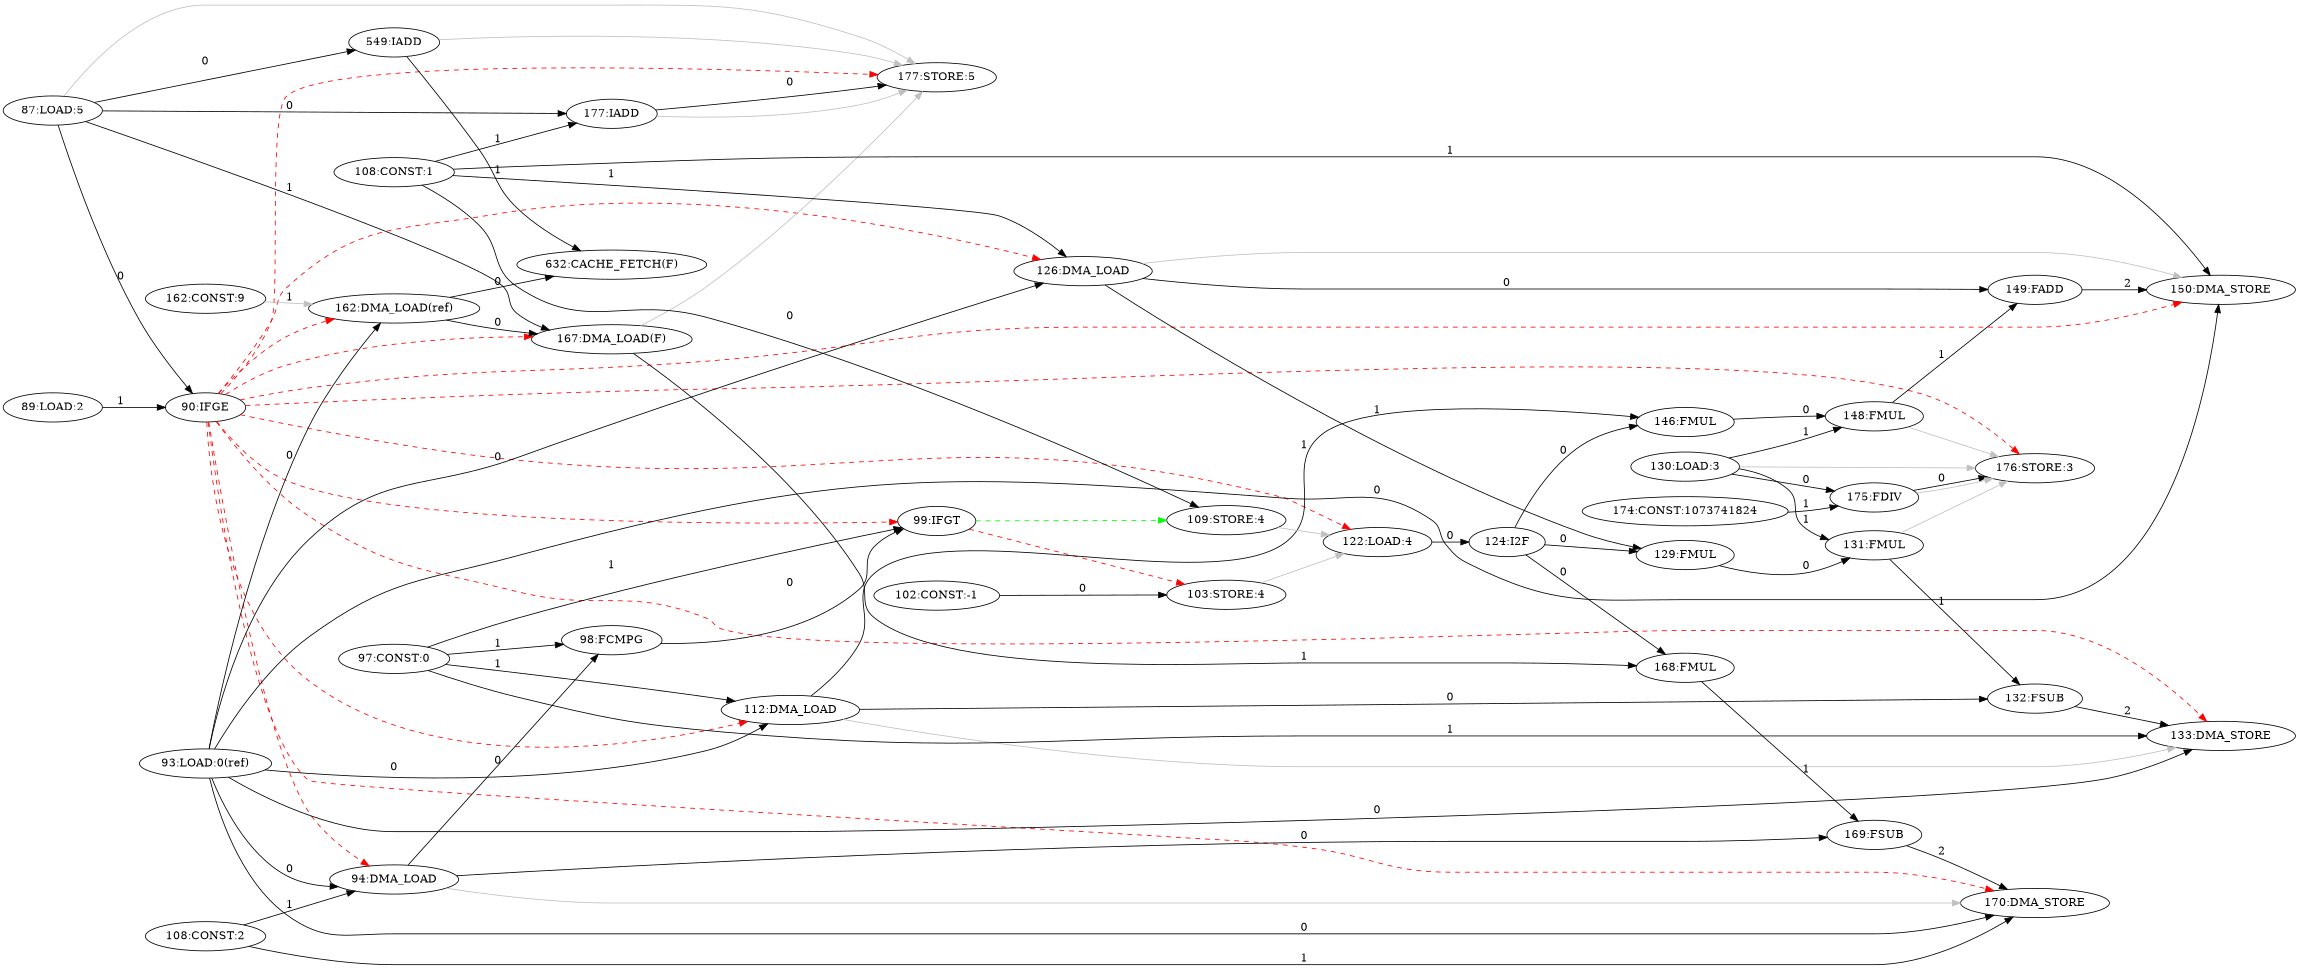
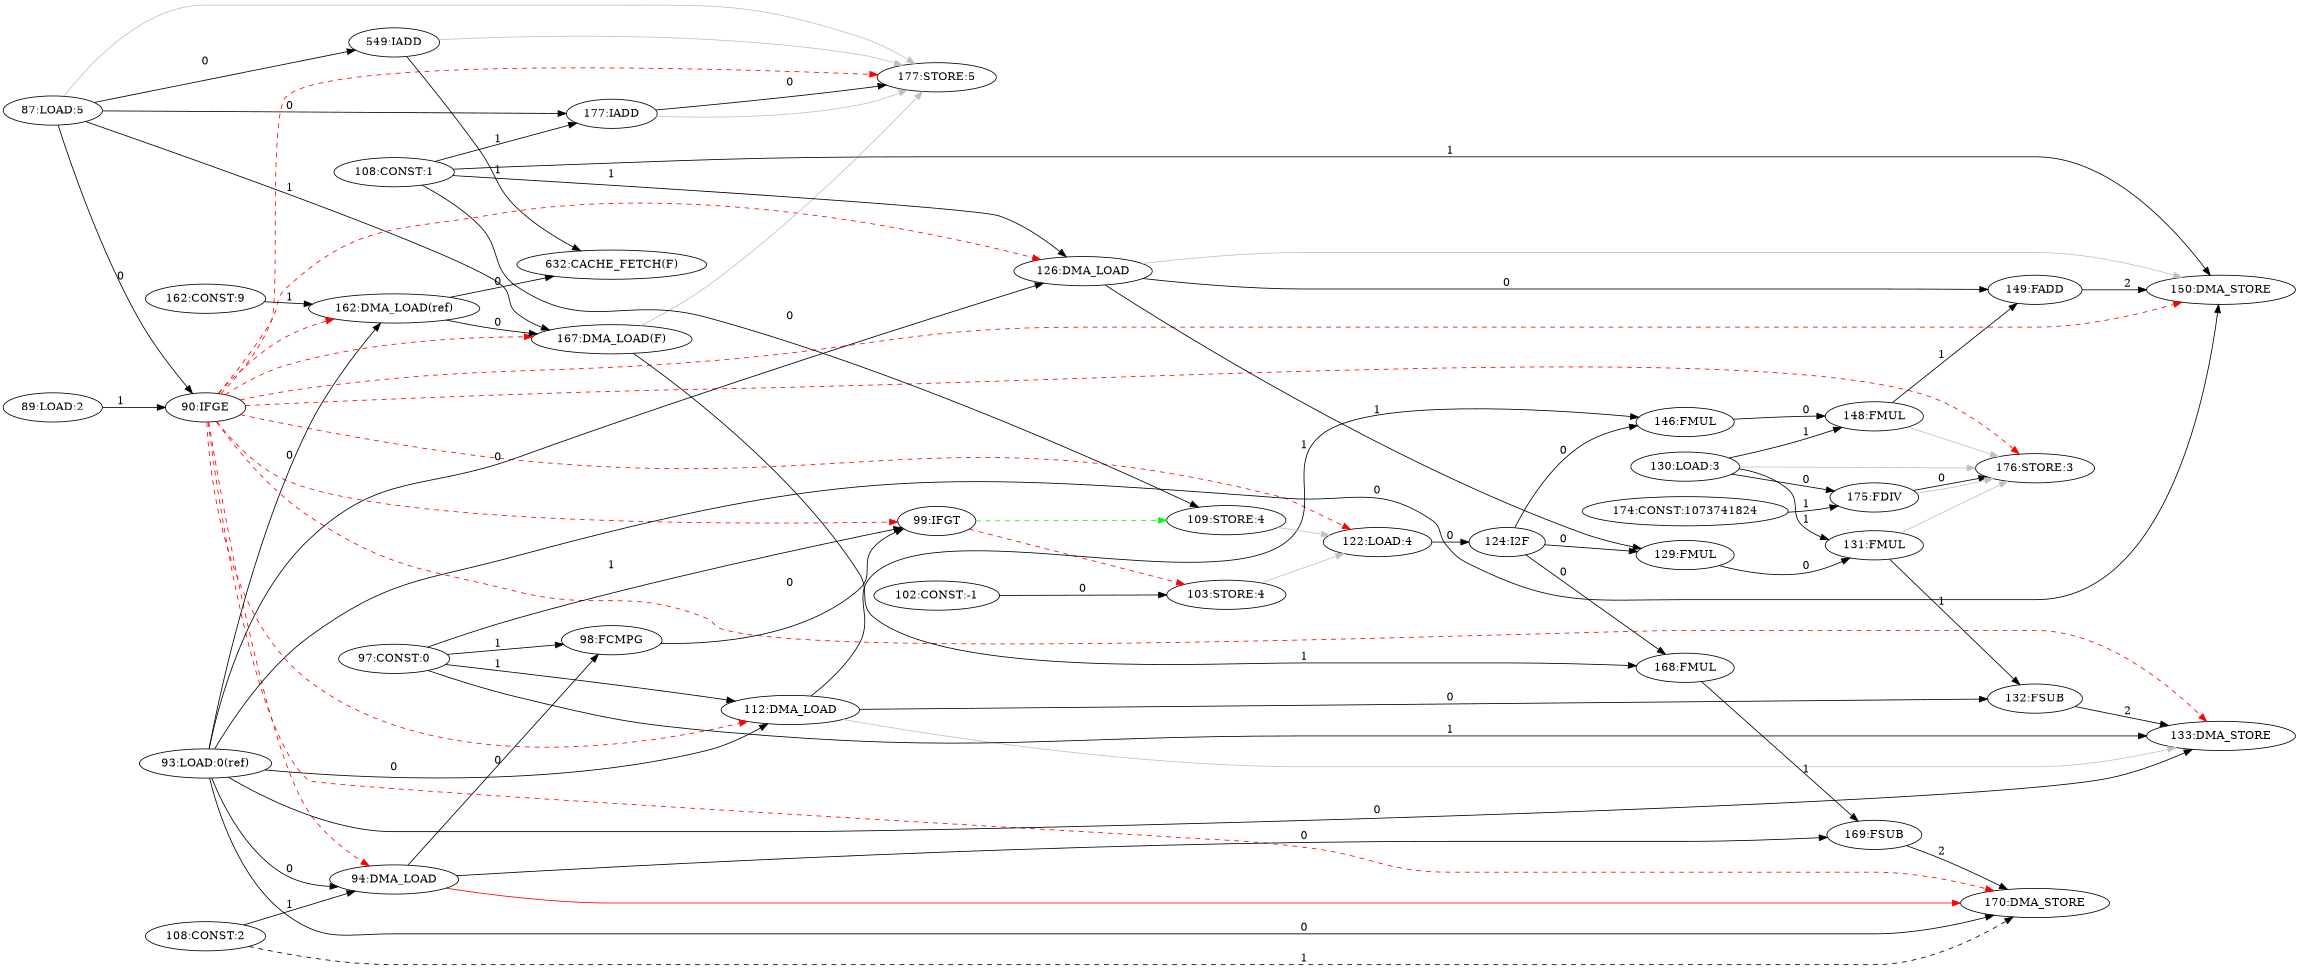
(284, 303) -> (284, 303)
(1199, 903) -> (1199, 903)
(1131, 965) -> (1131, 965)
